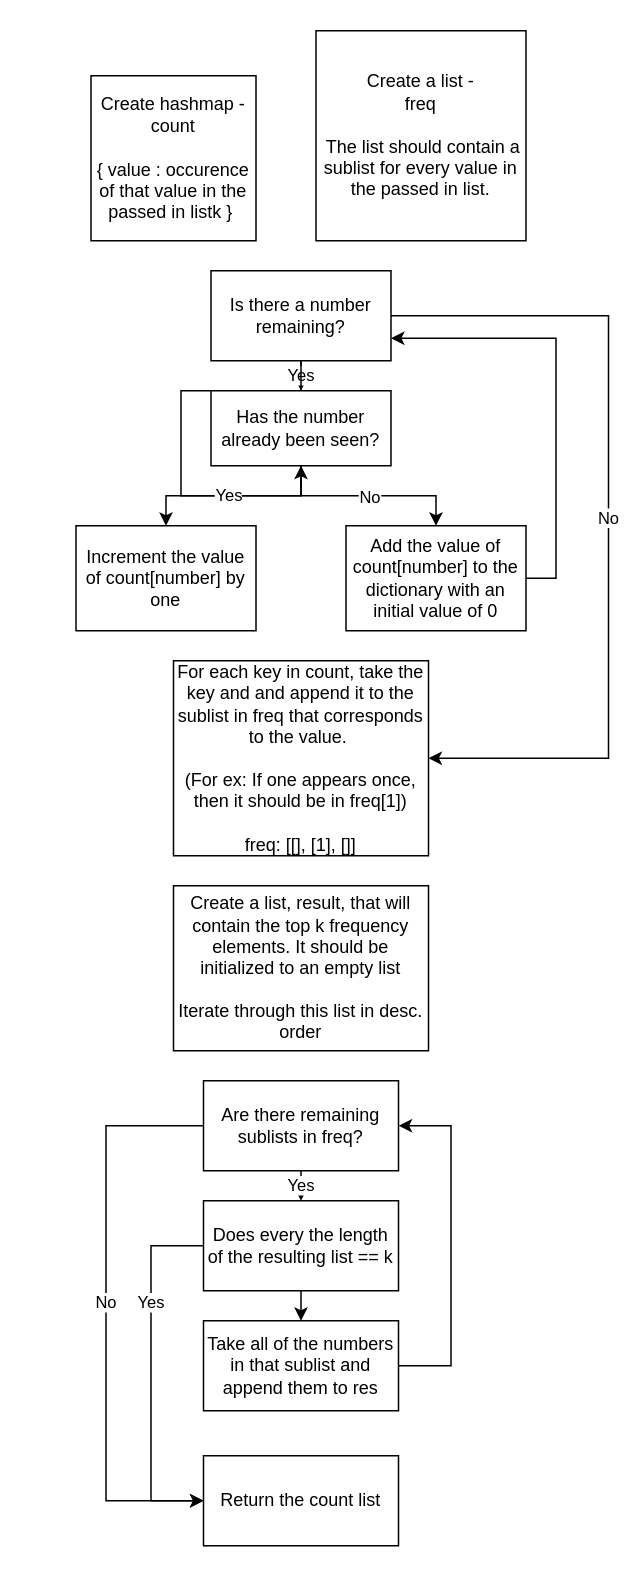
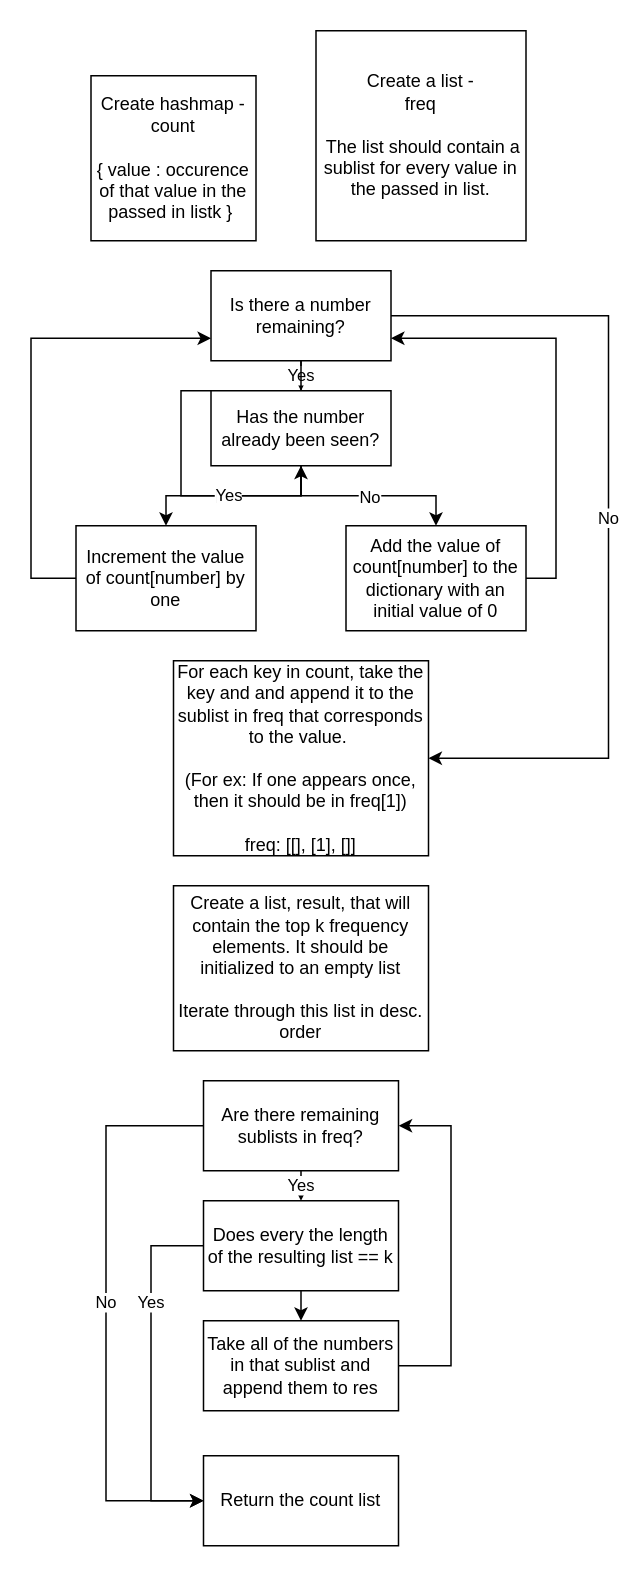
none -> (31, 396)
